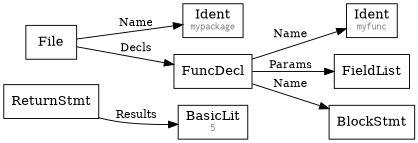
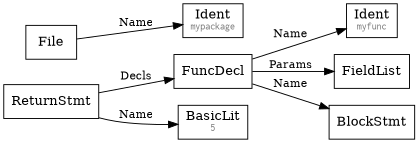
(121, 55) -> (132, 87)
(136, 115) -> (136, 115)
